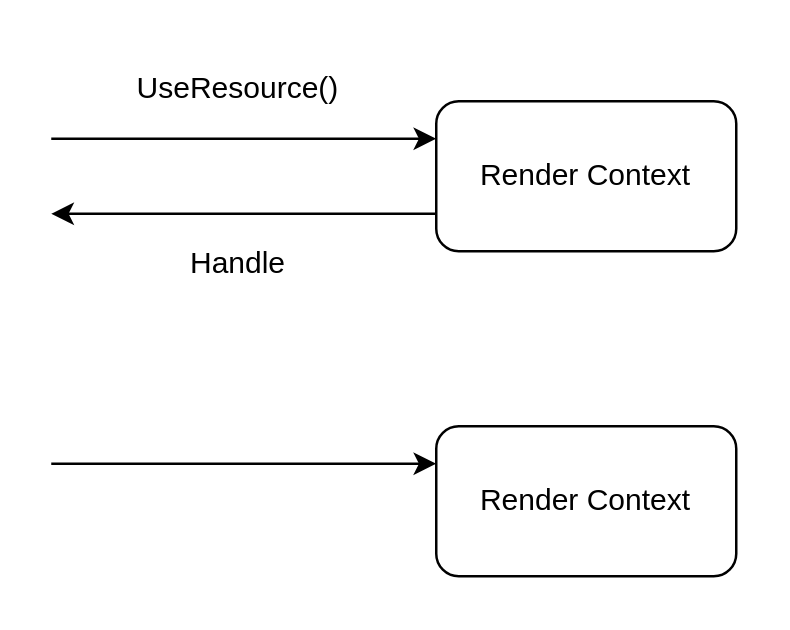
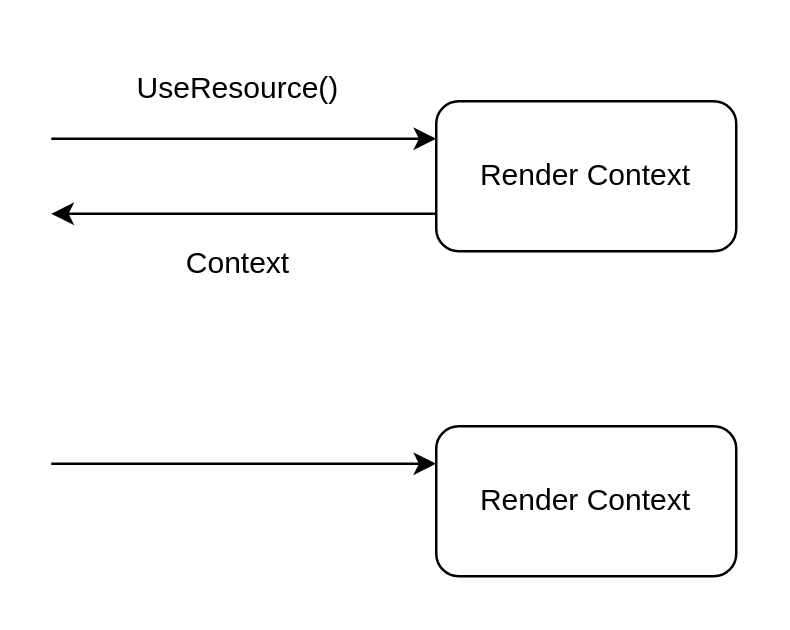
(239, 264) -> (239, 264)
